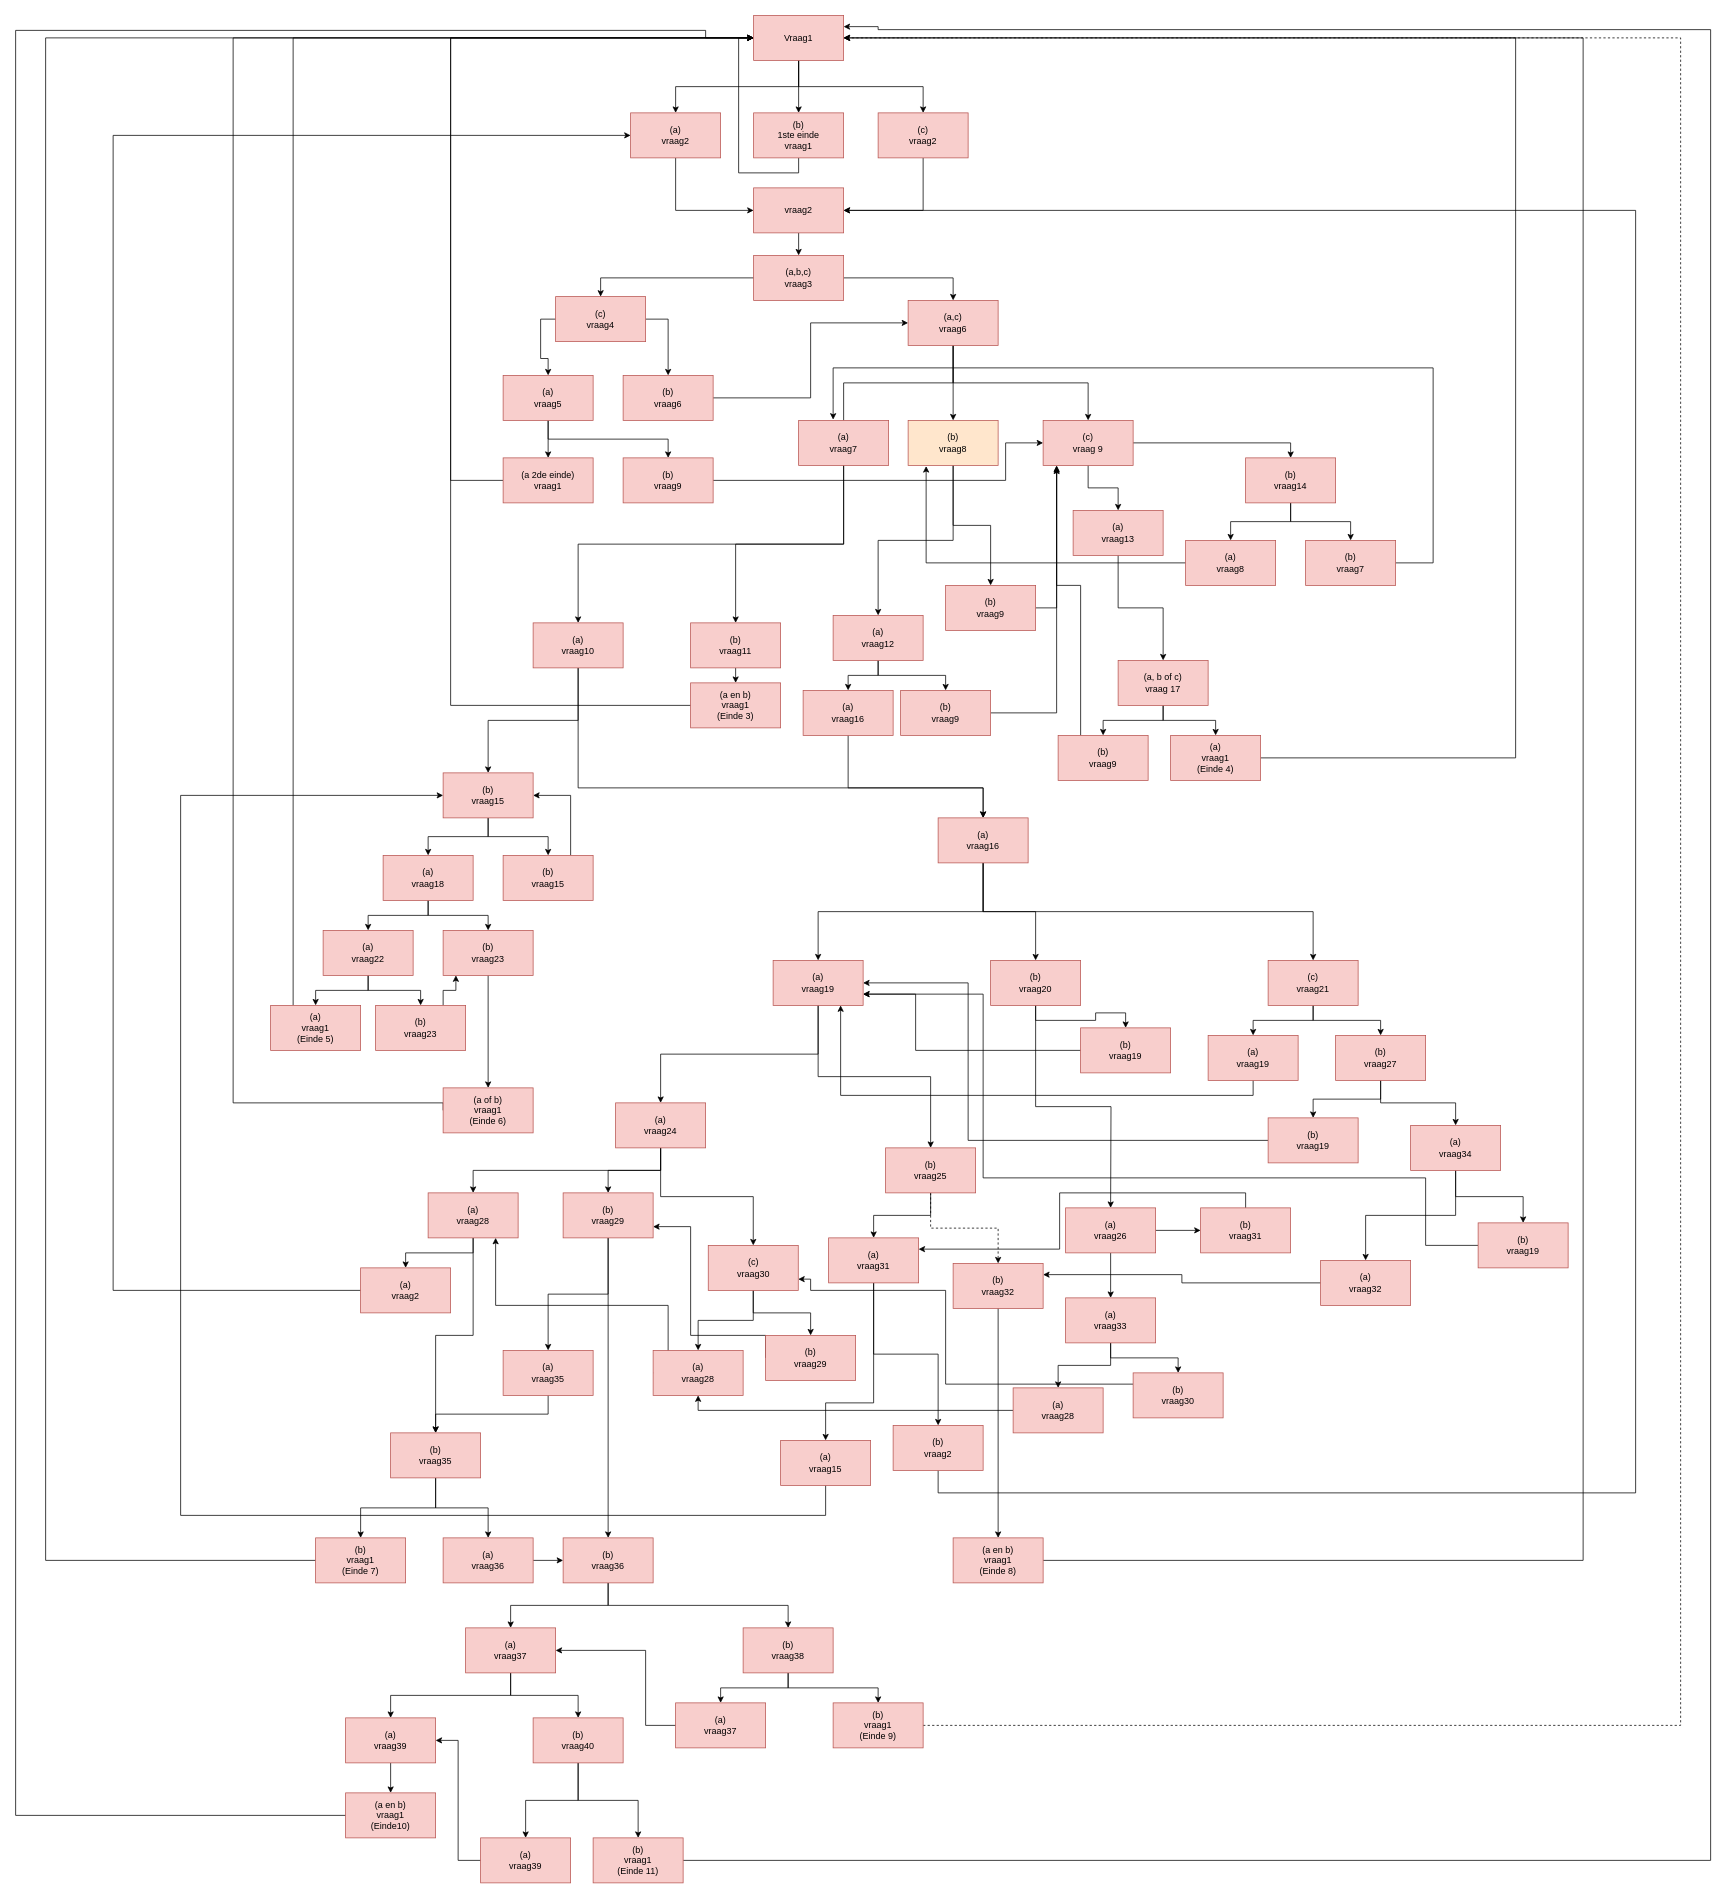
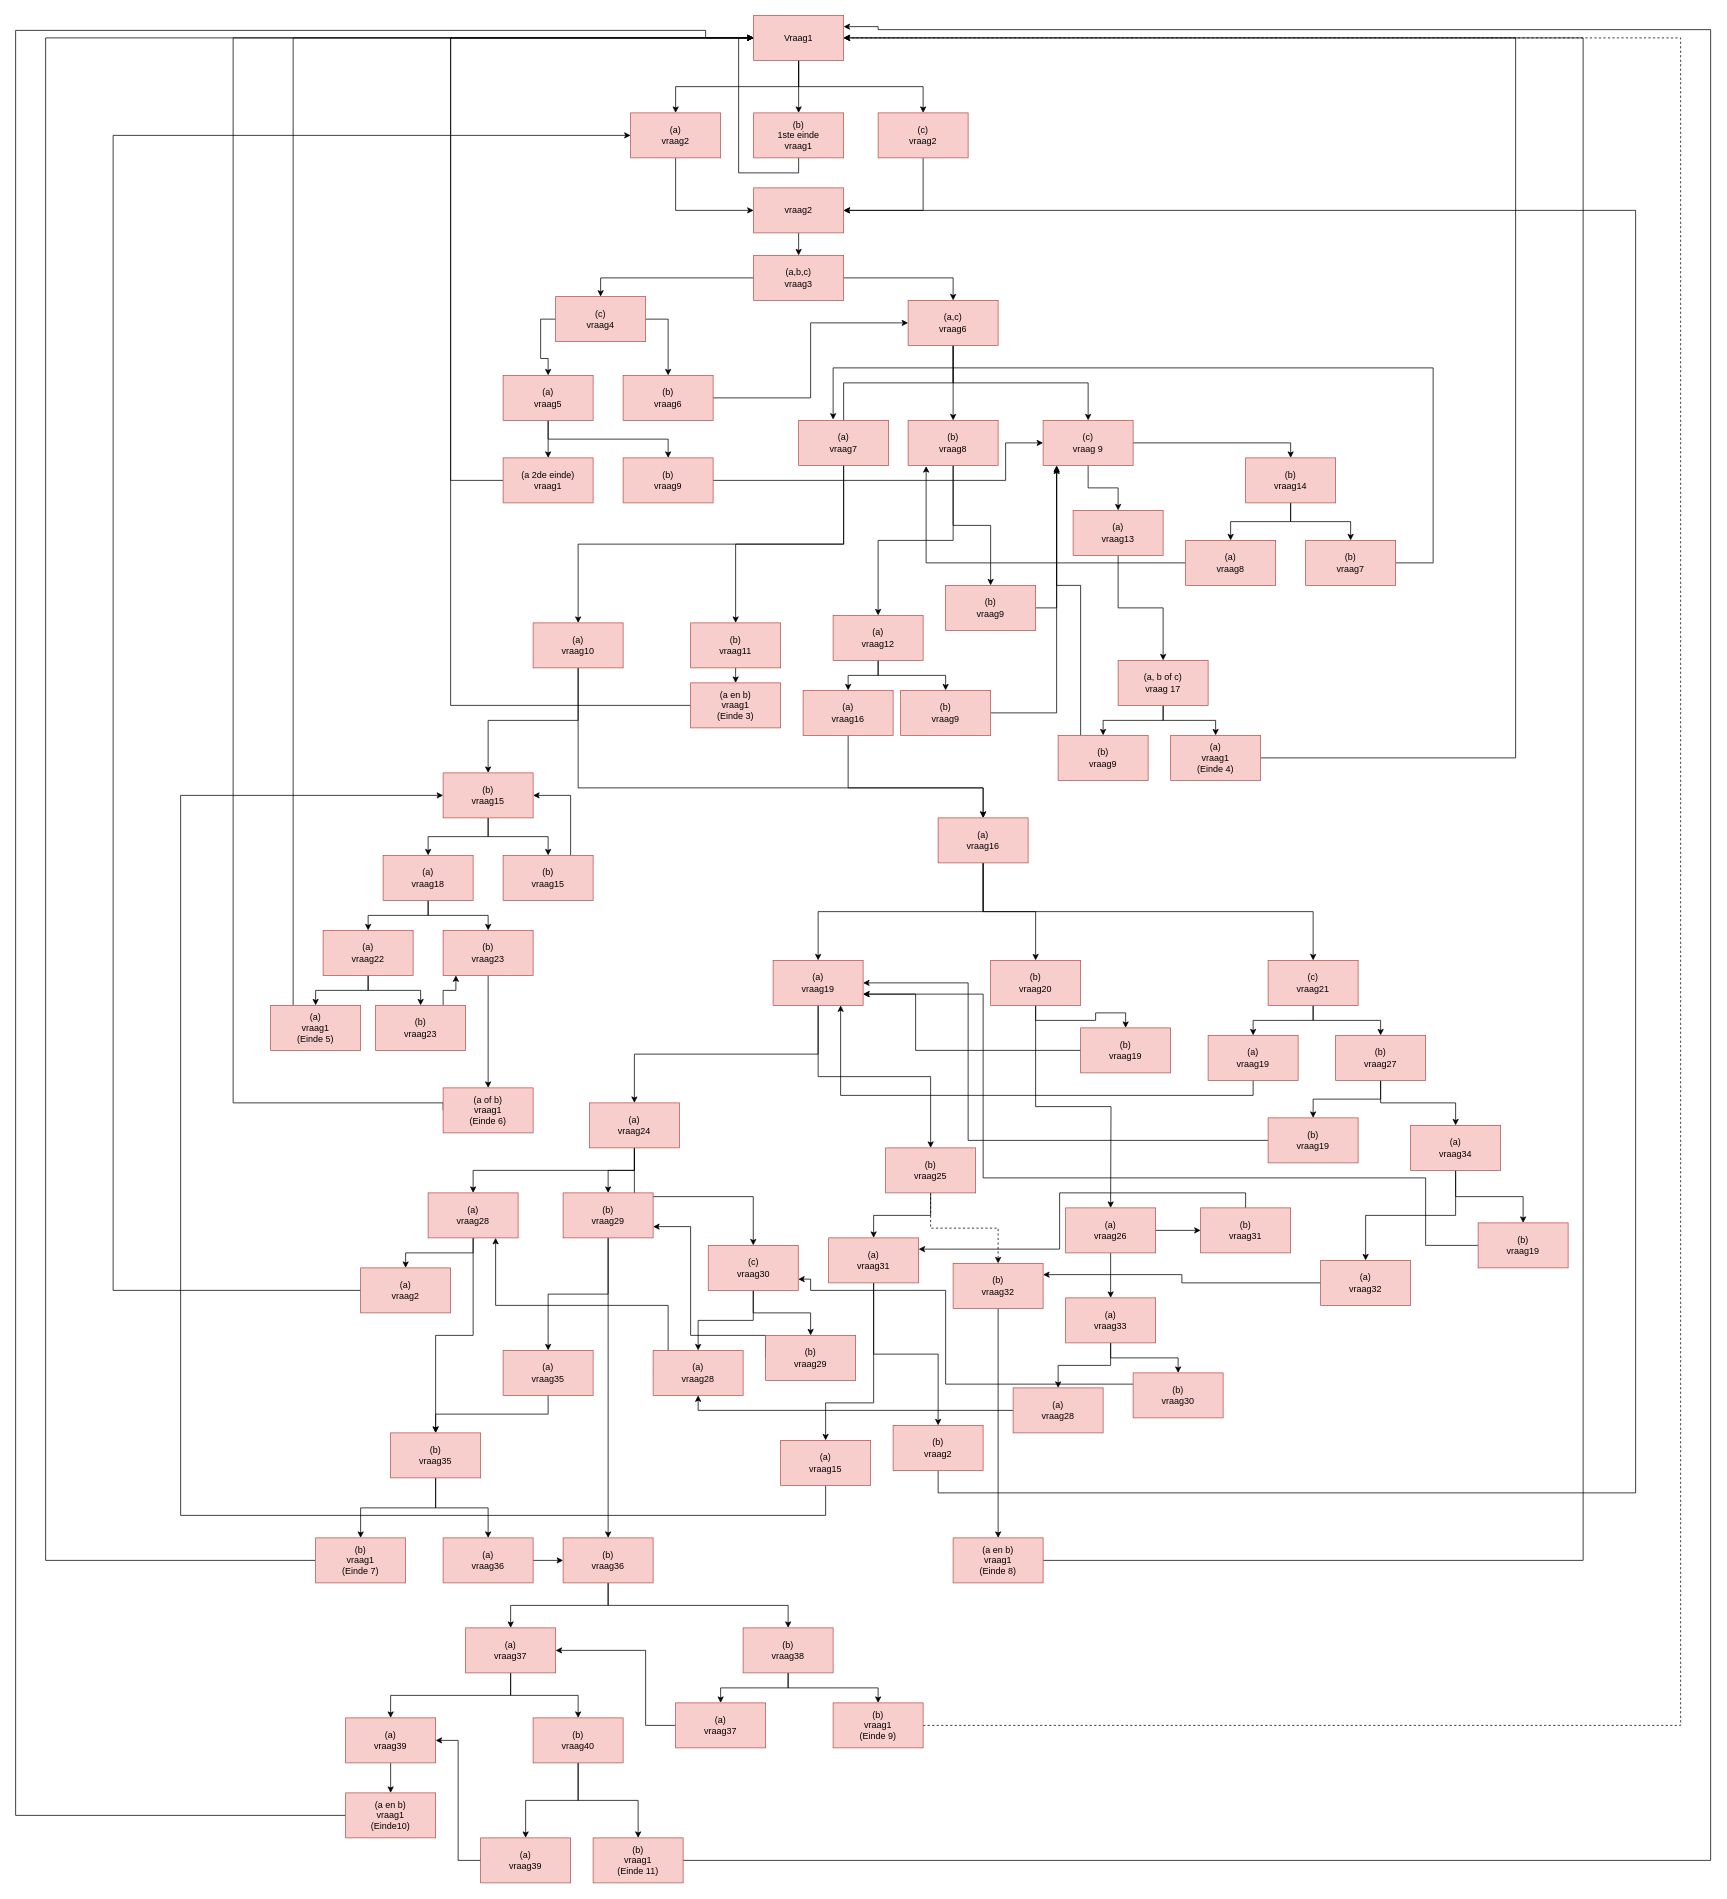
(953, 443) -> (953, 443)
(660, 1125) -> (634, 1125)
